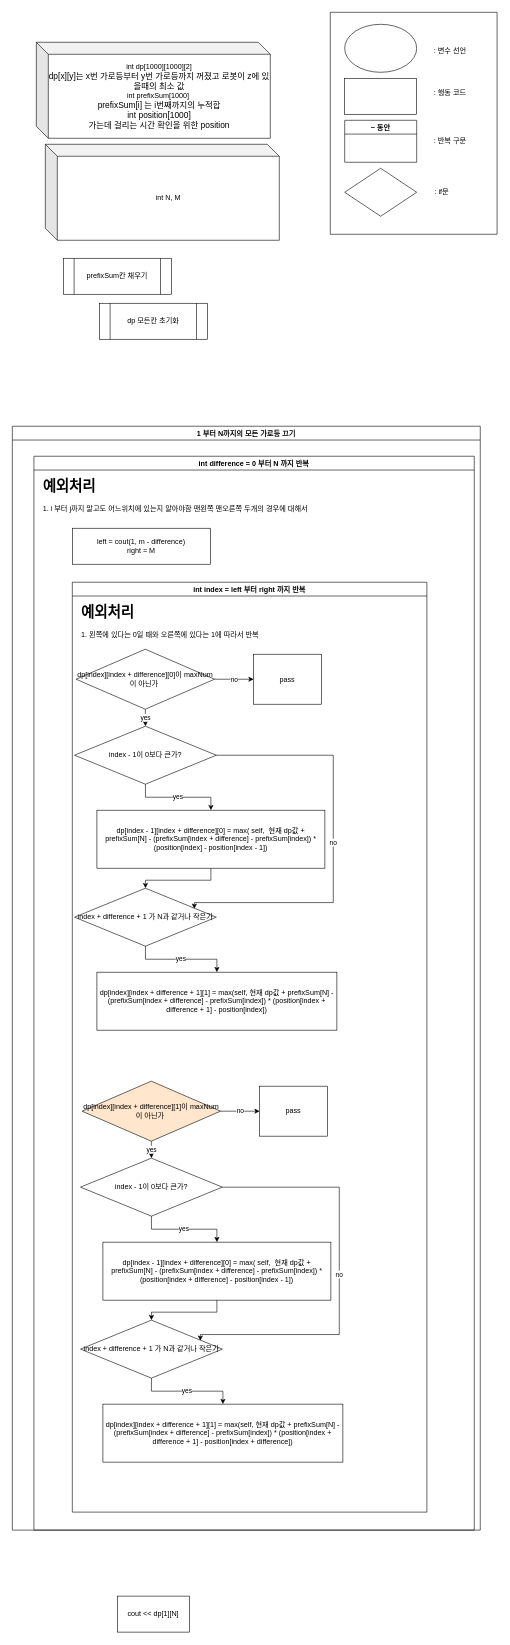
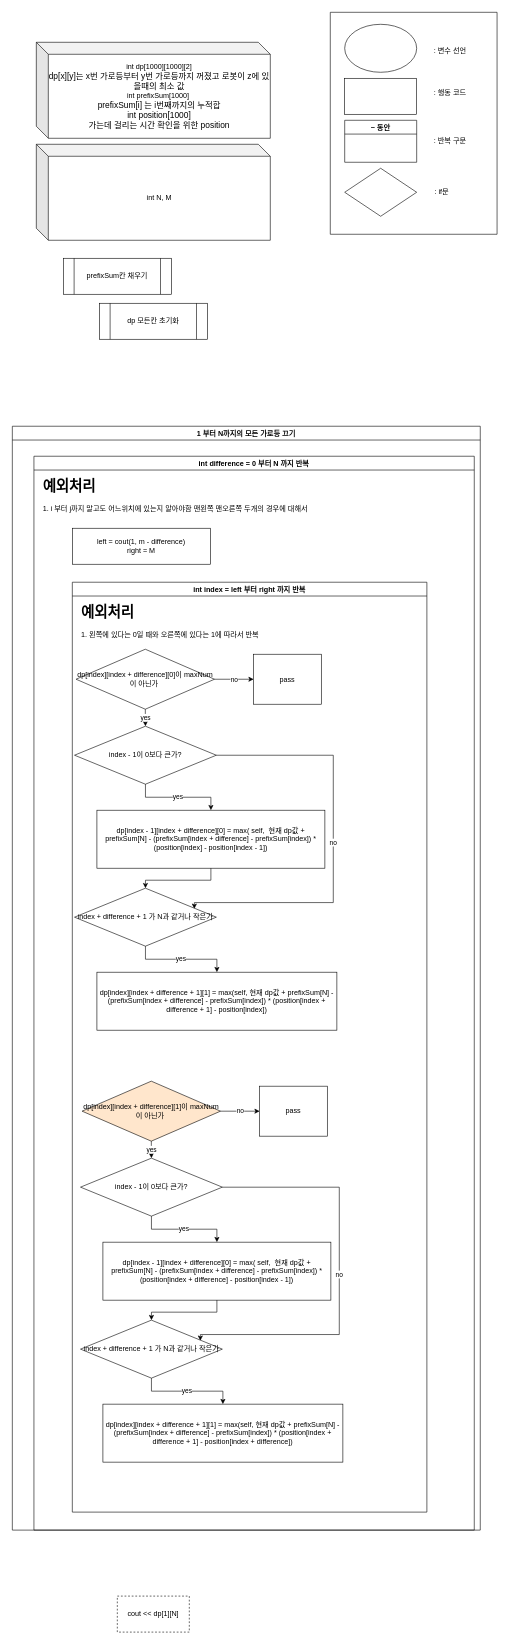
(162, 192) -> (153, 192)
(153, 1614) -> (153, 1614)
